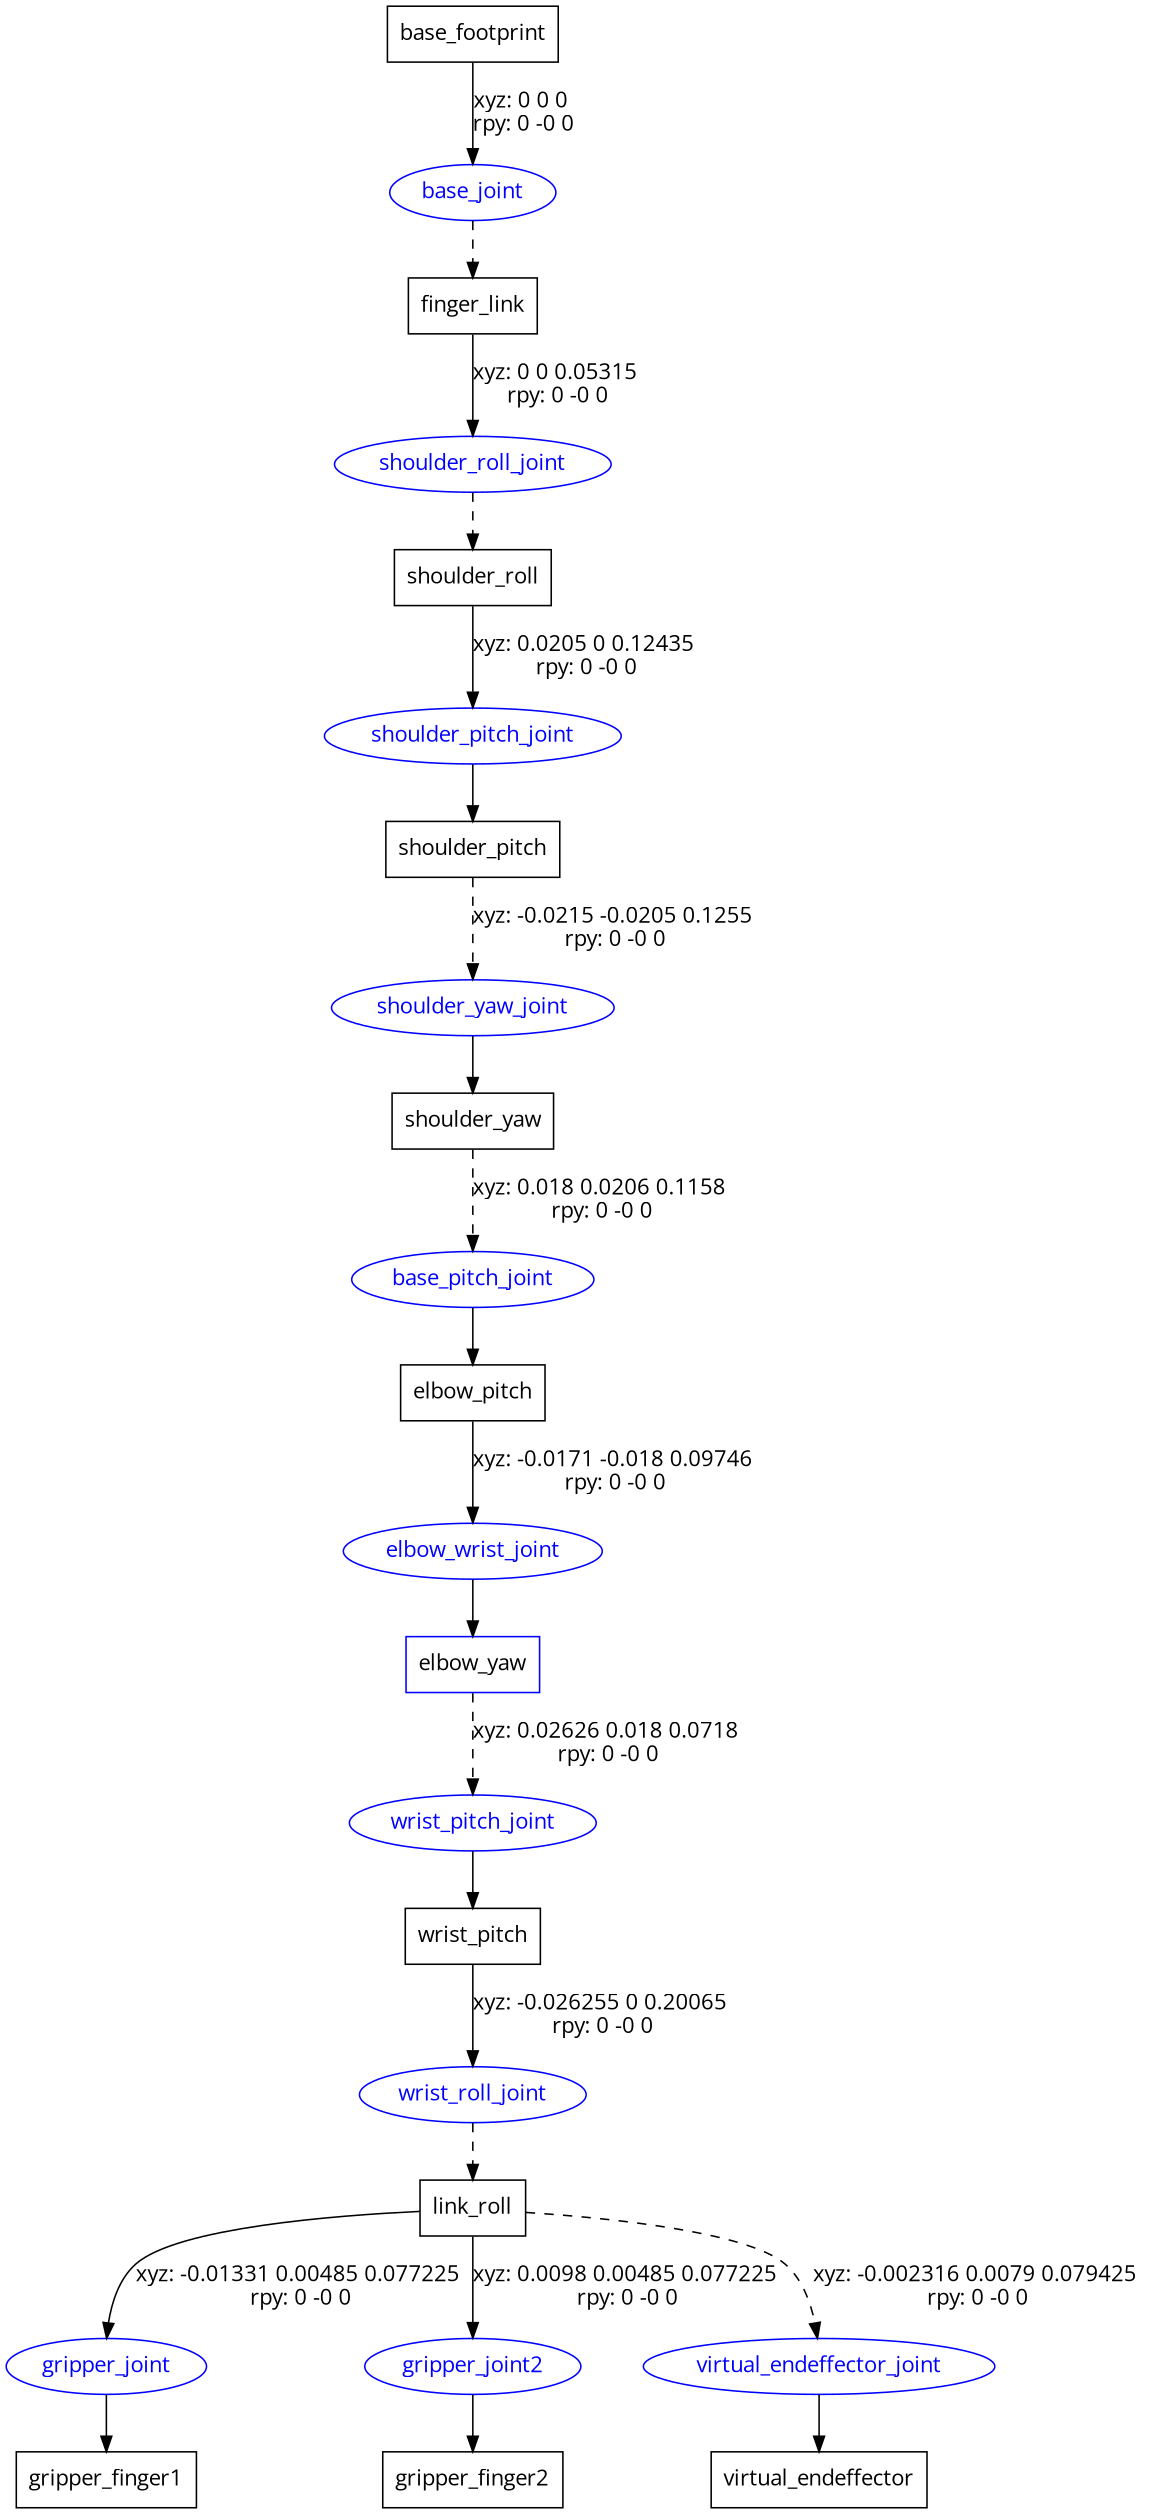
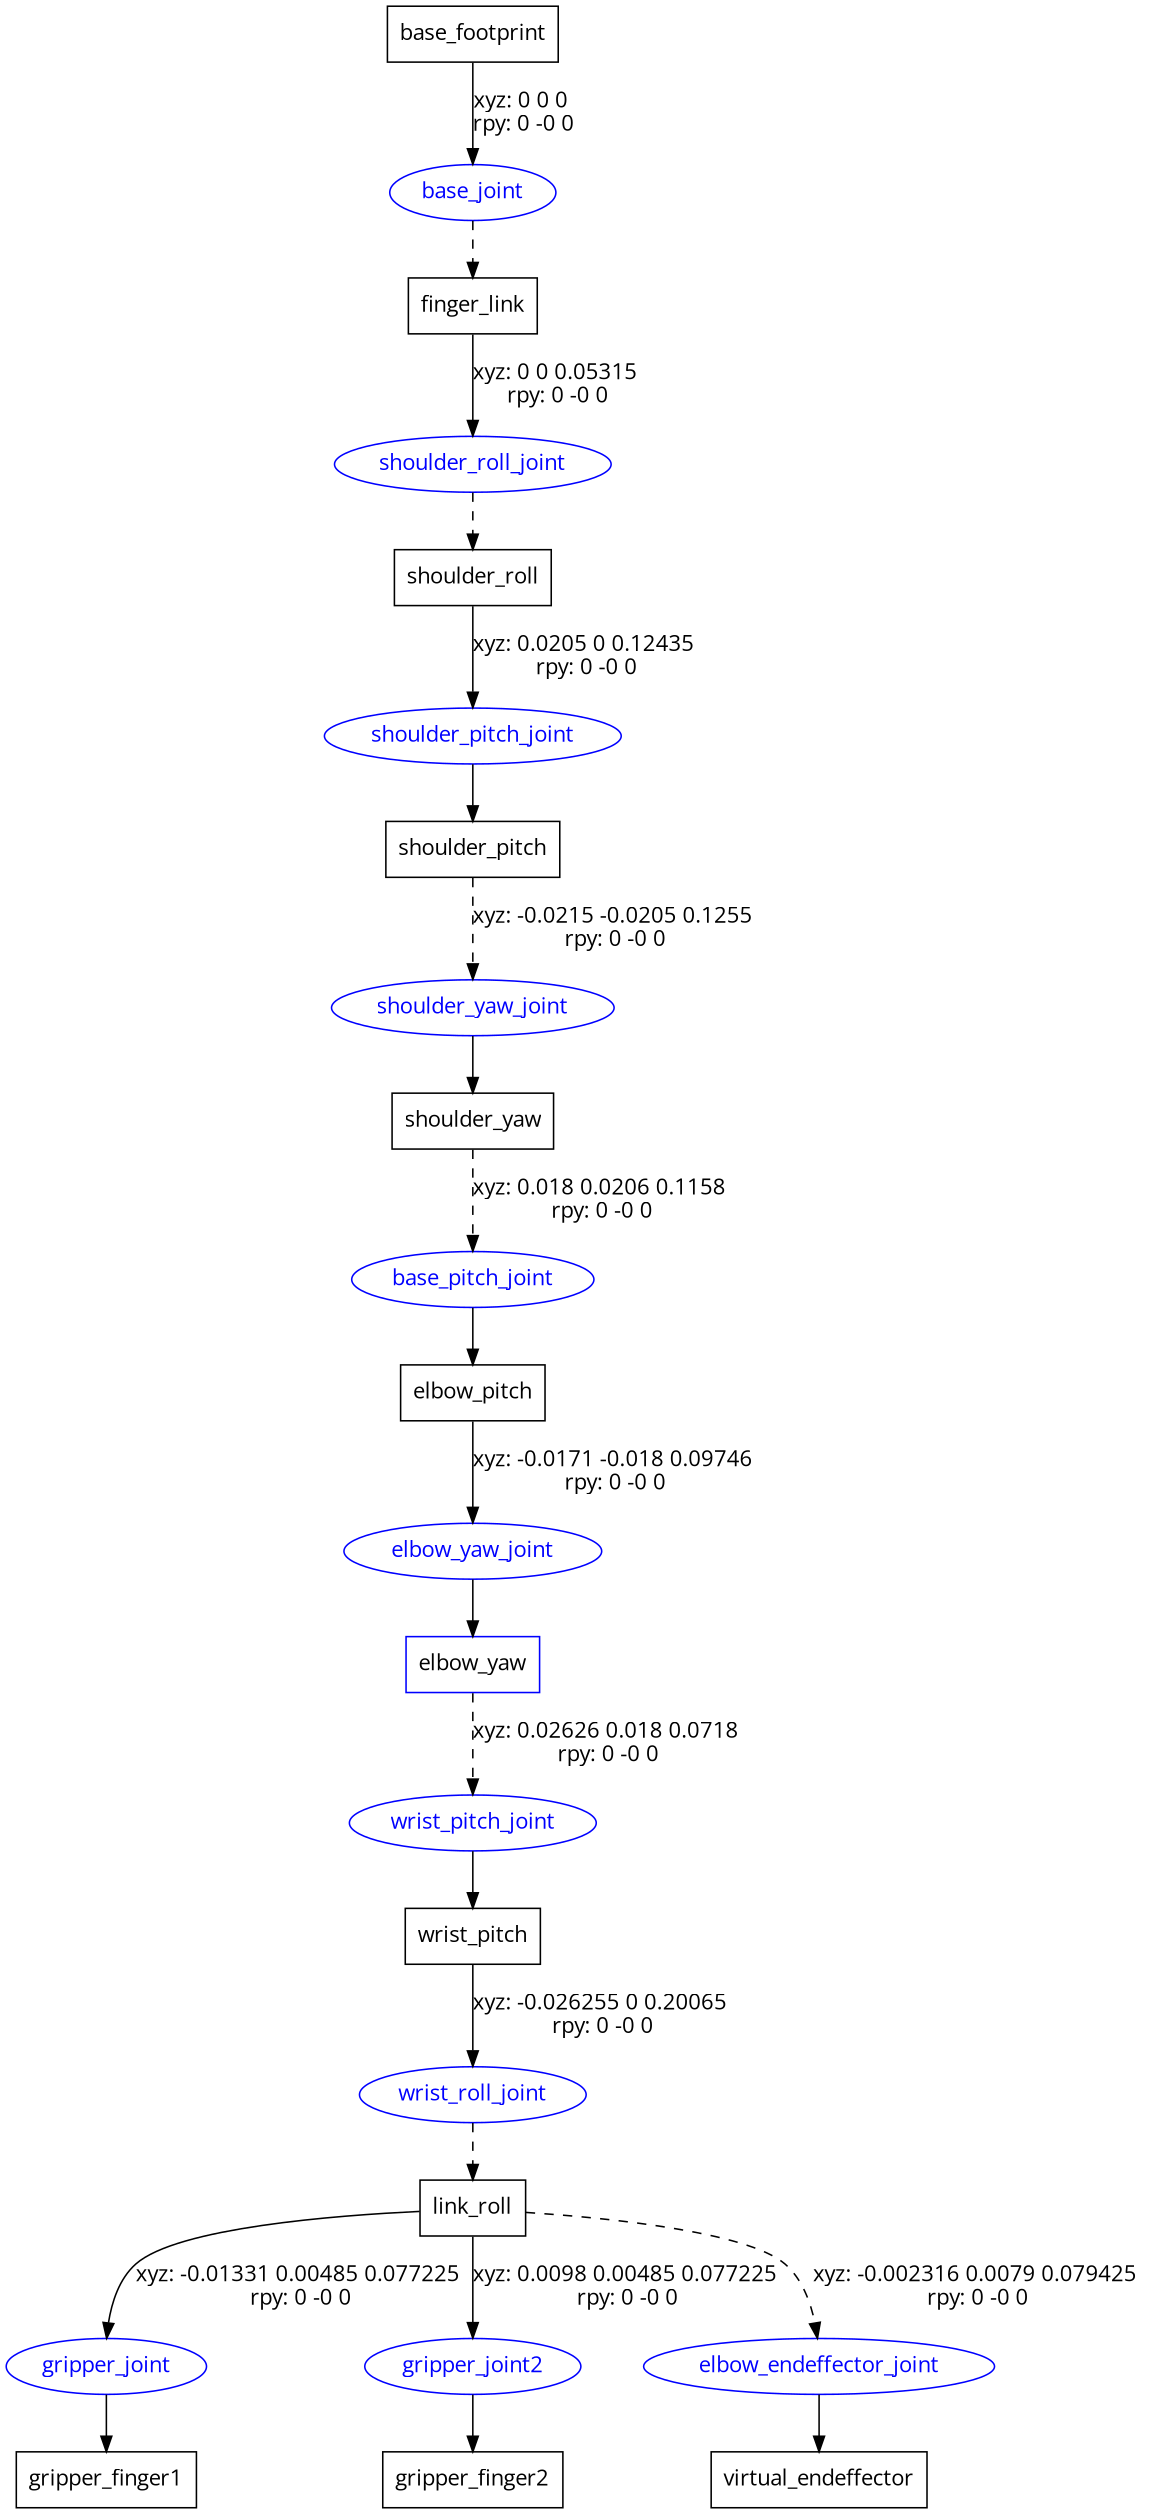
(473, 1551) -> (473, 1551)
(819, 2366) -> (819, 2366)
